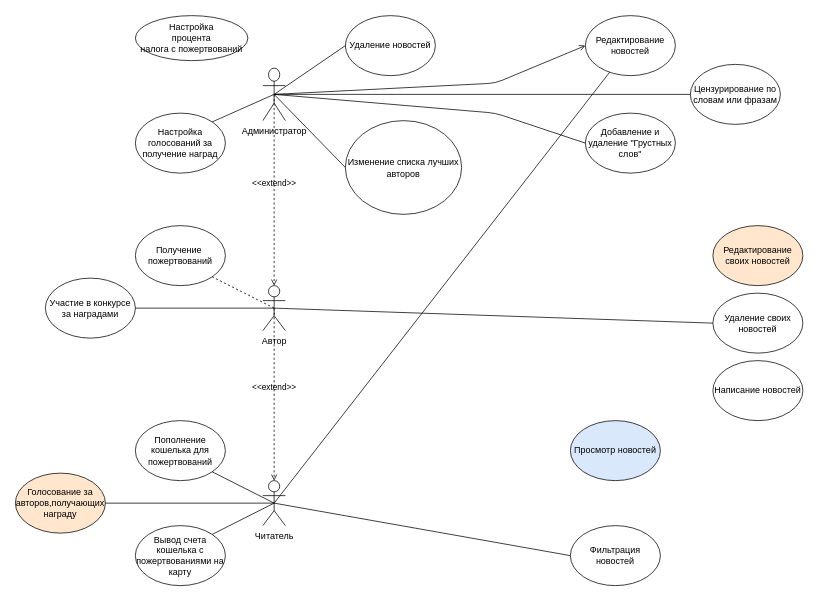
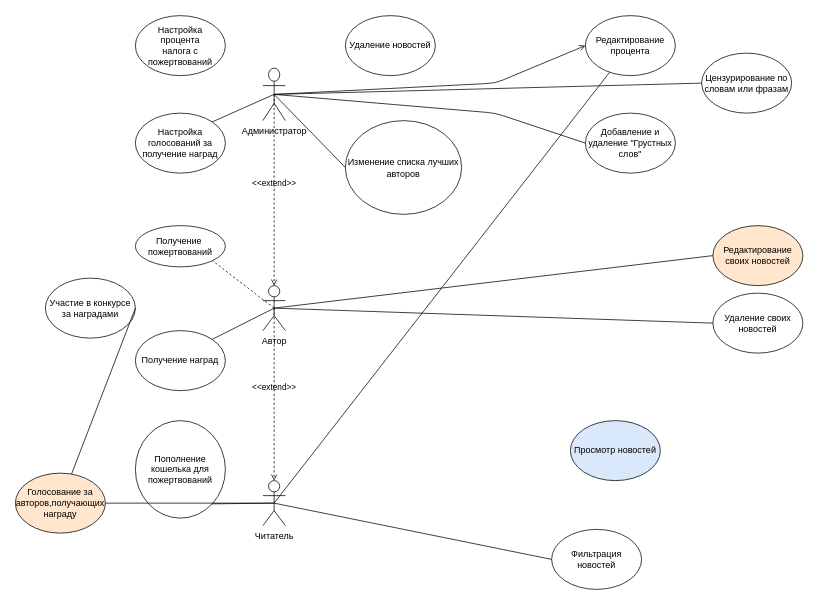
(192, 38) -> (180, 45)
(630, 45) -> (630, 45)
(316, 66) -> none
(735, 94) -> (747, 83)
(180, 255) -> (180, 246)
none -> (500, 281)
(202, 308) -> (104, 390)
none -> (242, 324)
none -> (180, 360)
(758, 390) -> none
(180, 450) -> (180, 469)
(243, 519) -> none
(180, 555) -> none
(615, 555) -> (597, 559)
